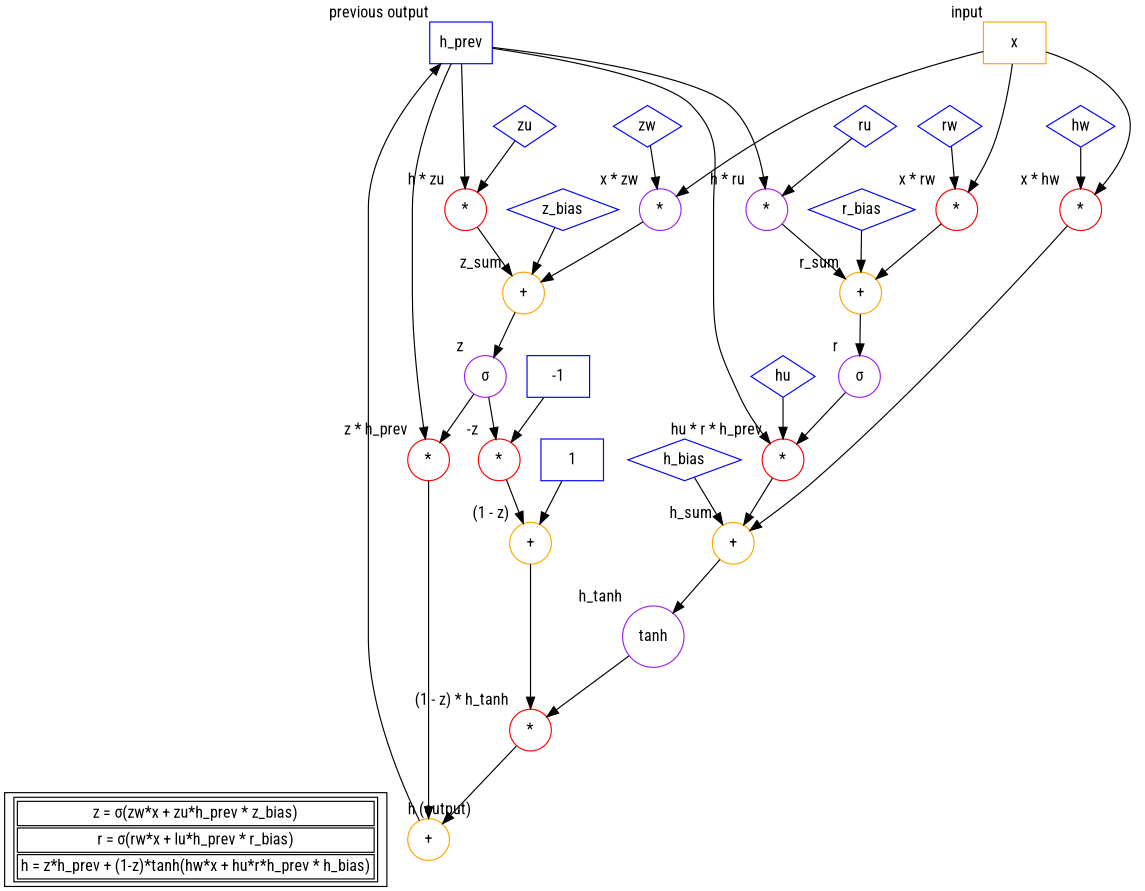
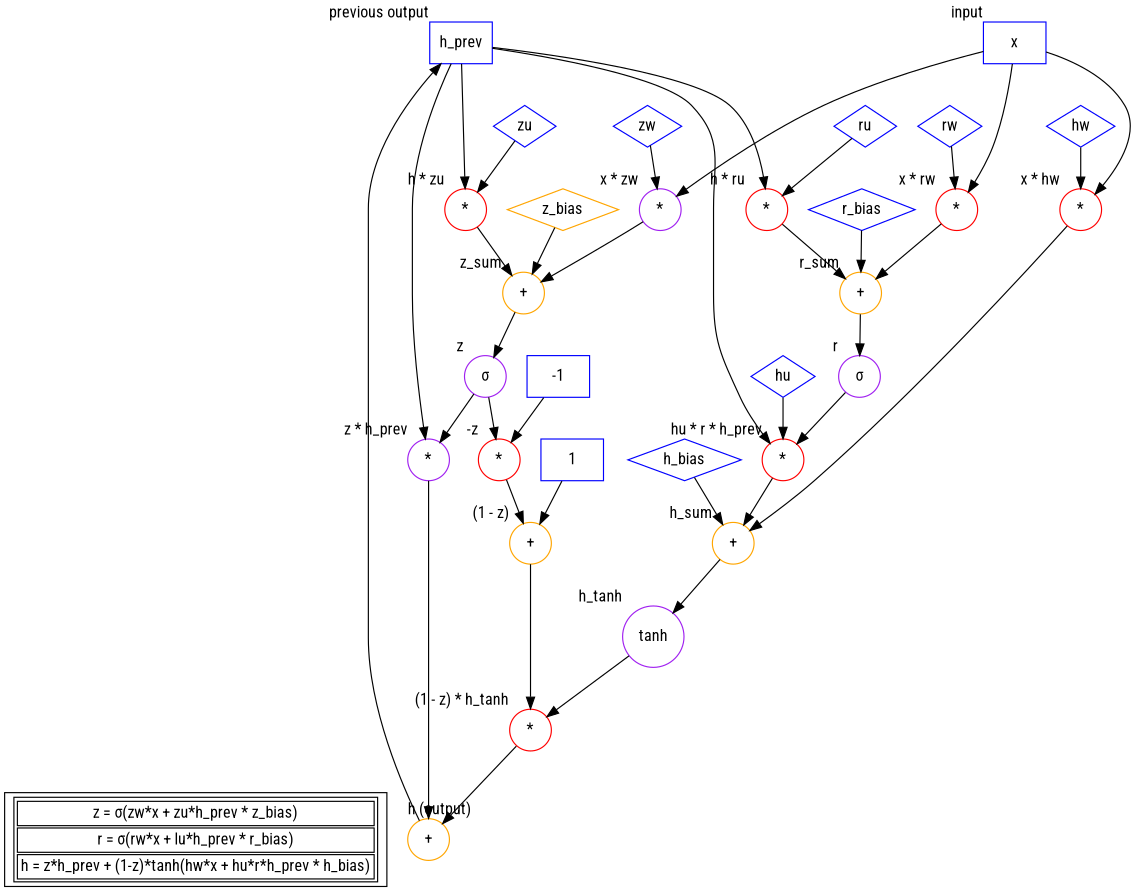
(1015, 43) -> (1015, 43)
(563, 210) -> (563, 210)
(767, 210) -> (767, 210)
(429, 460) -> (429, 460)
